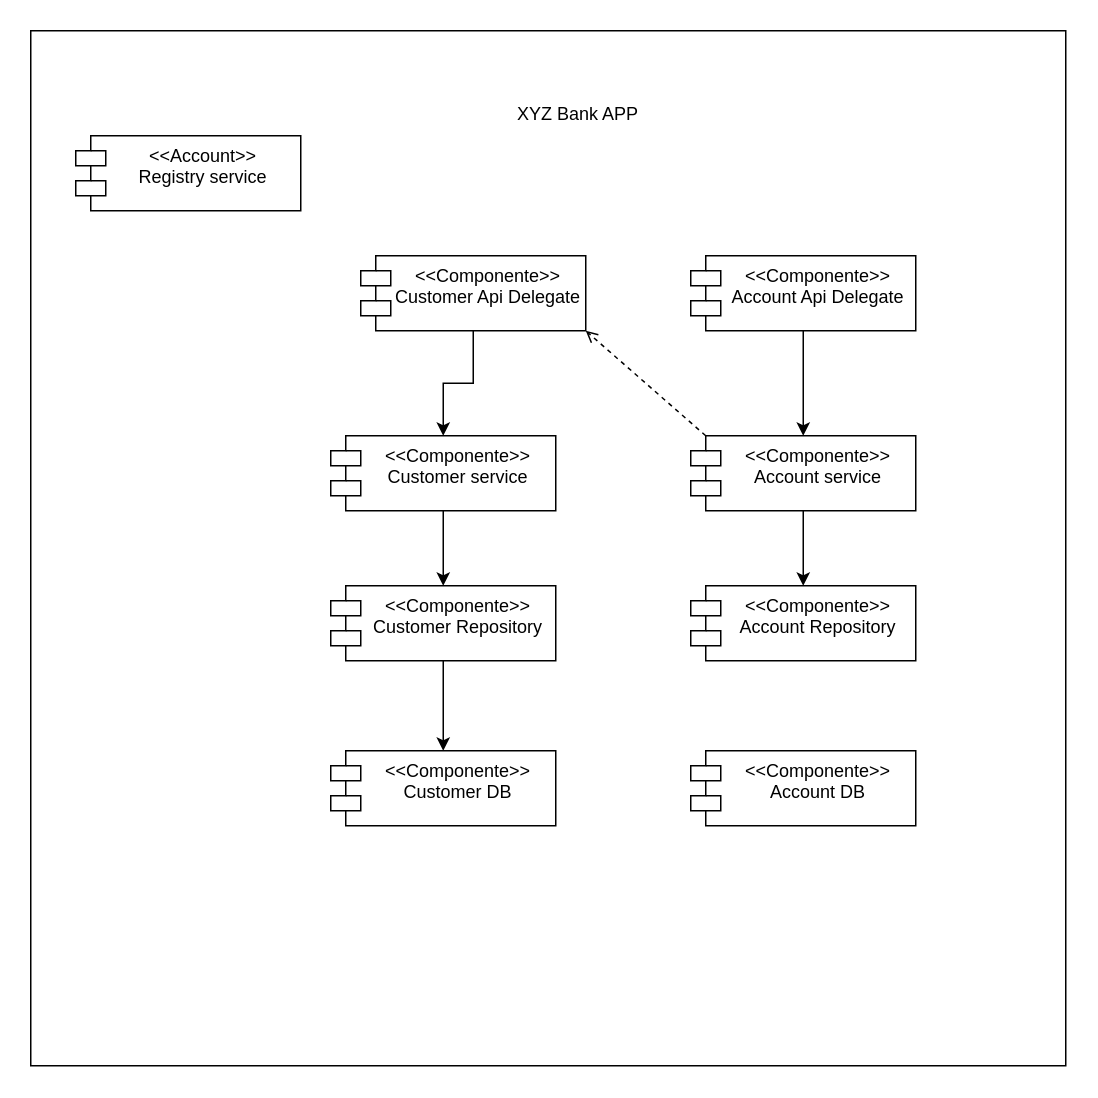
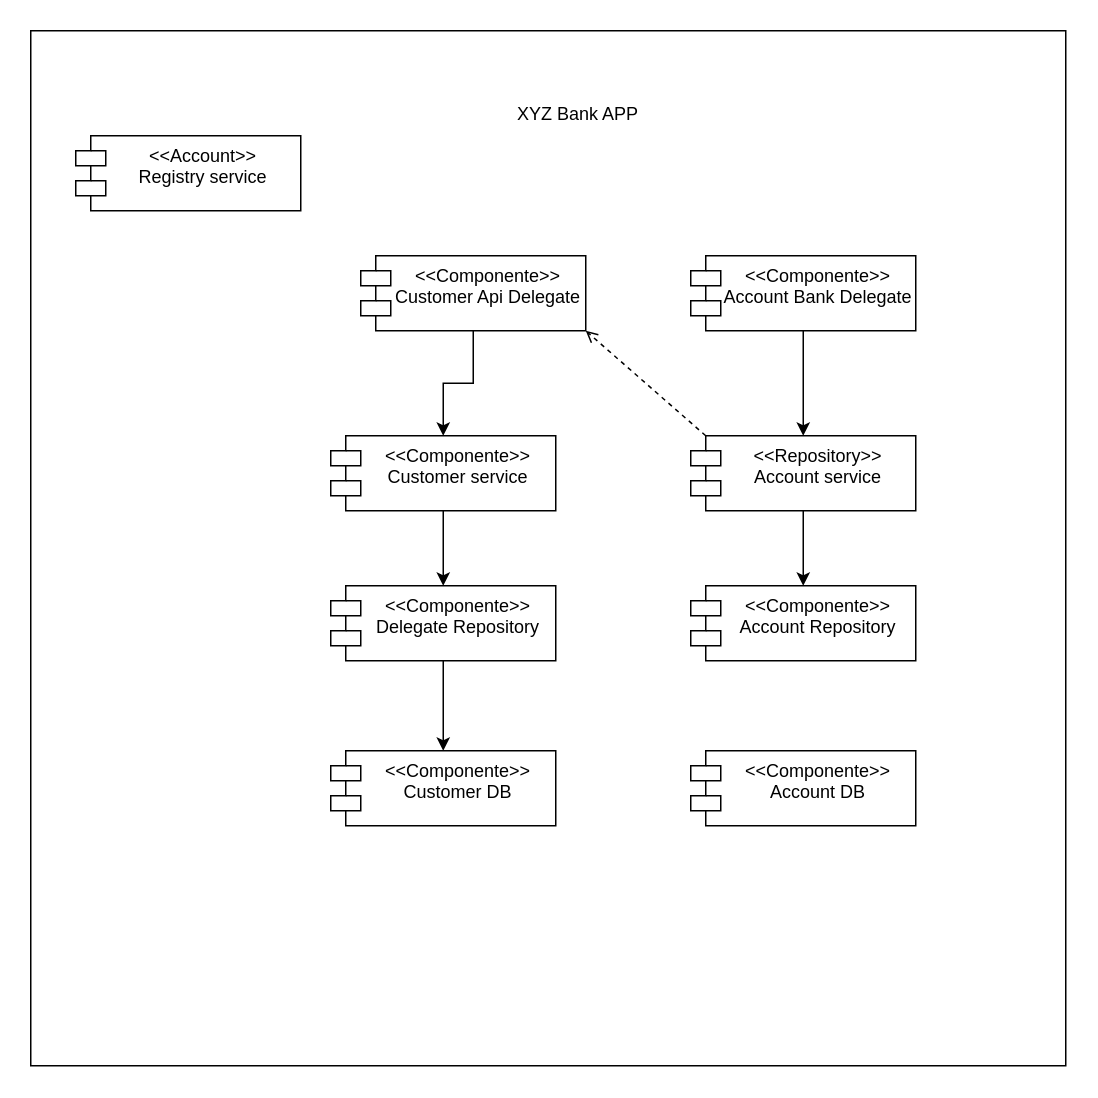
(818, 288) -> (818, 299)
(818, 468) -> (818, 468)
(458, 618) -> (458, 618)
